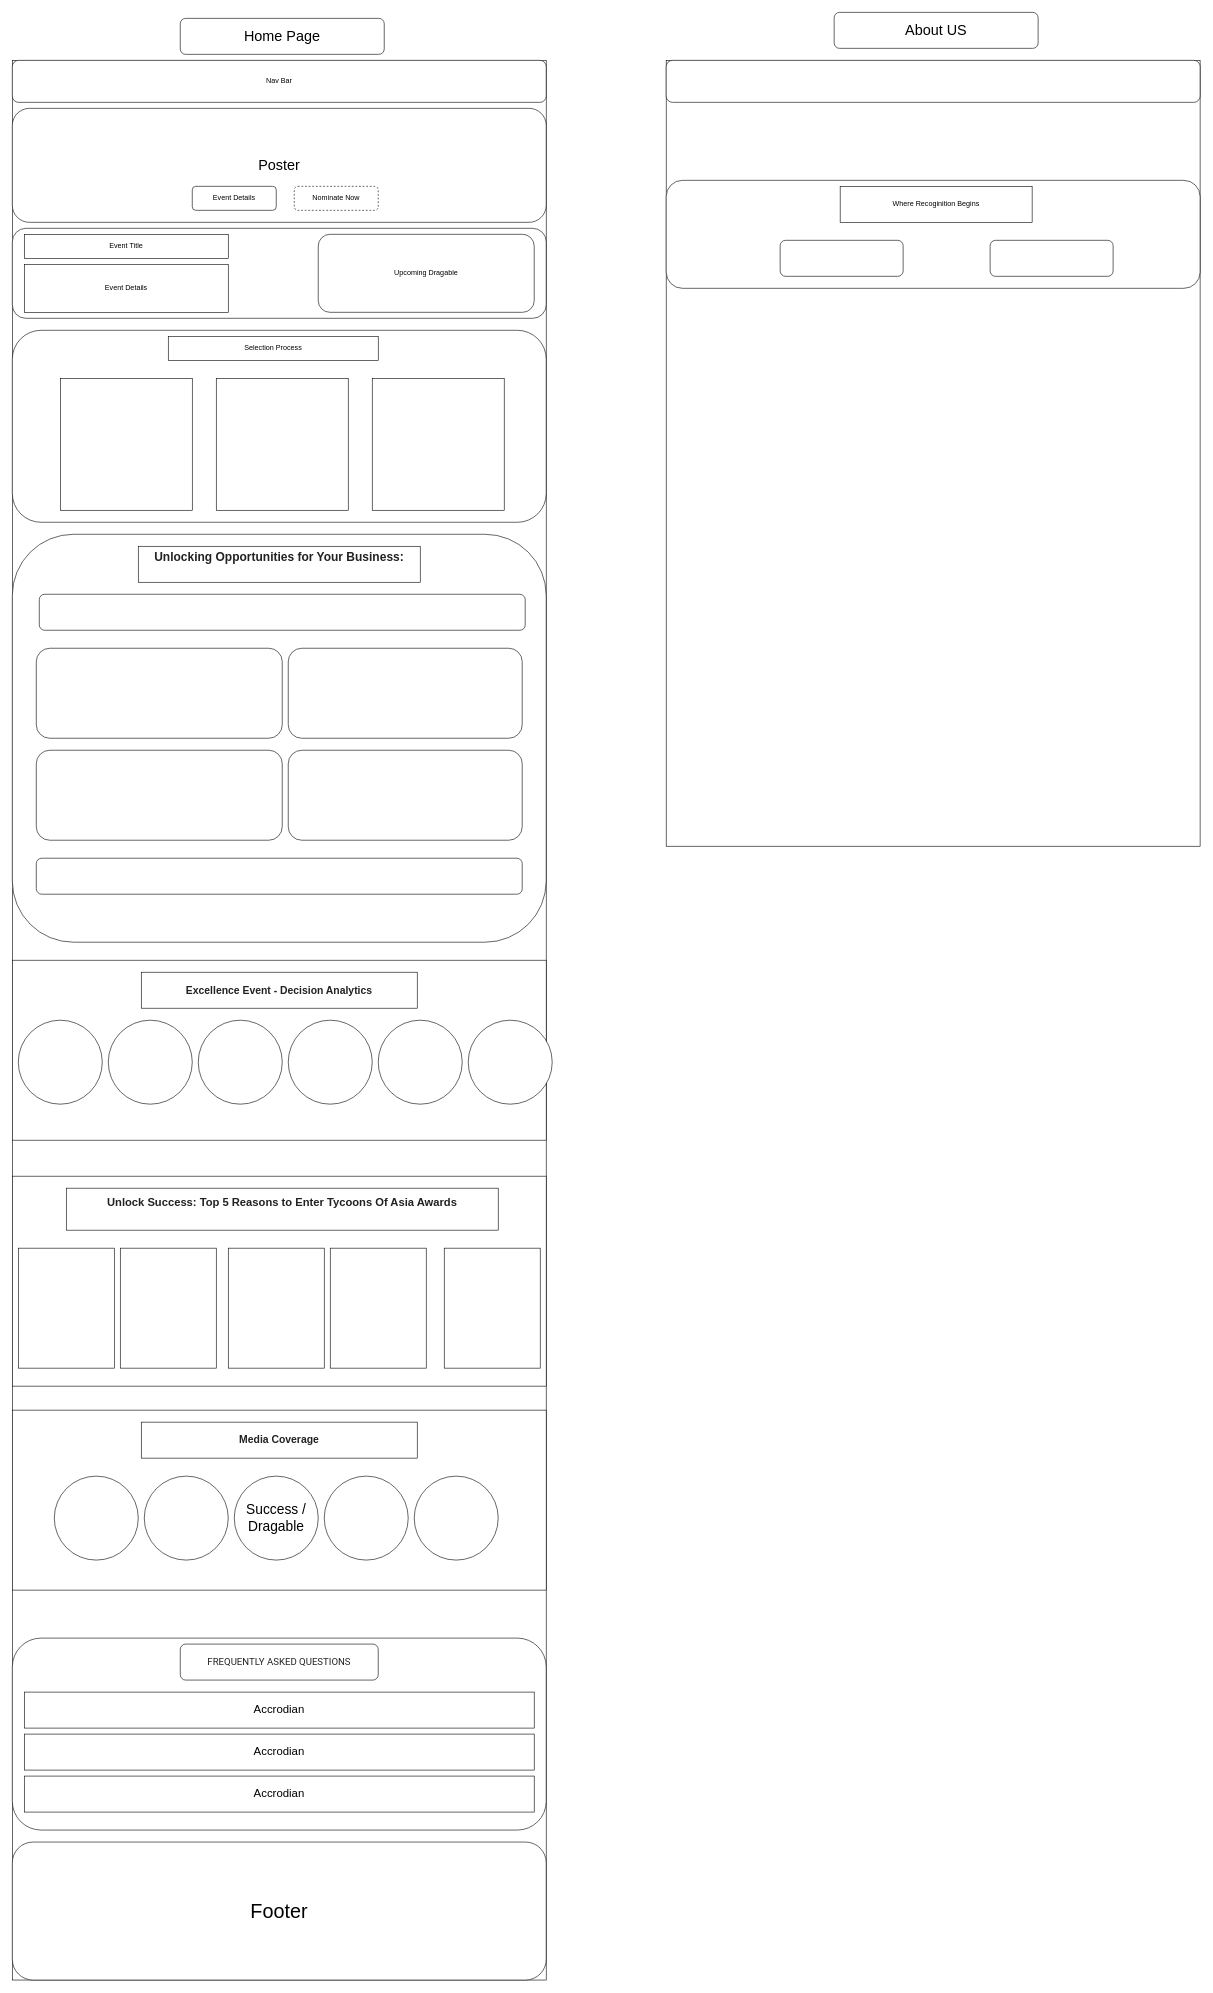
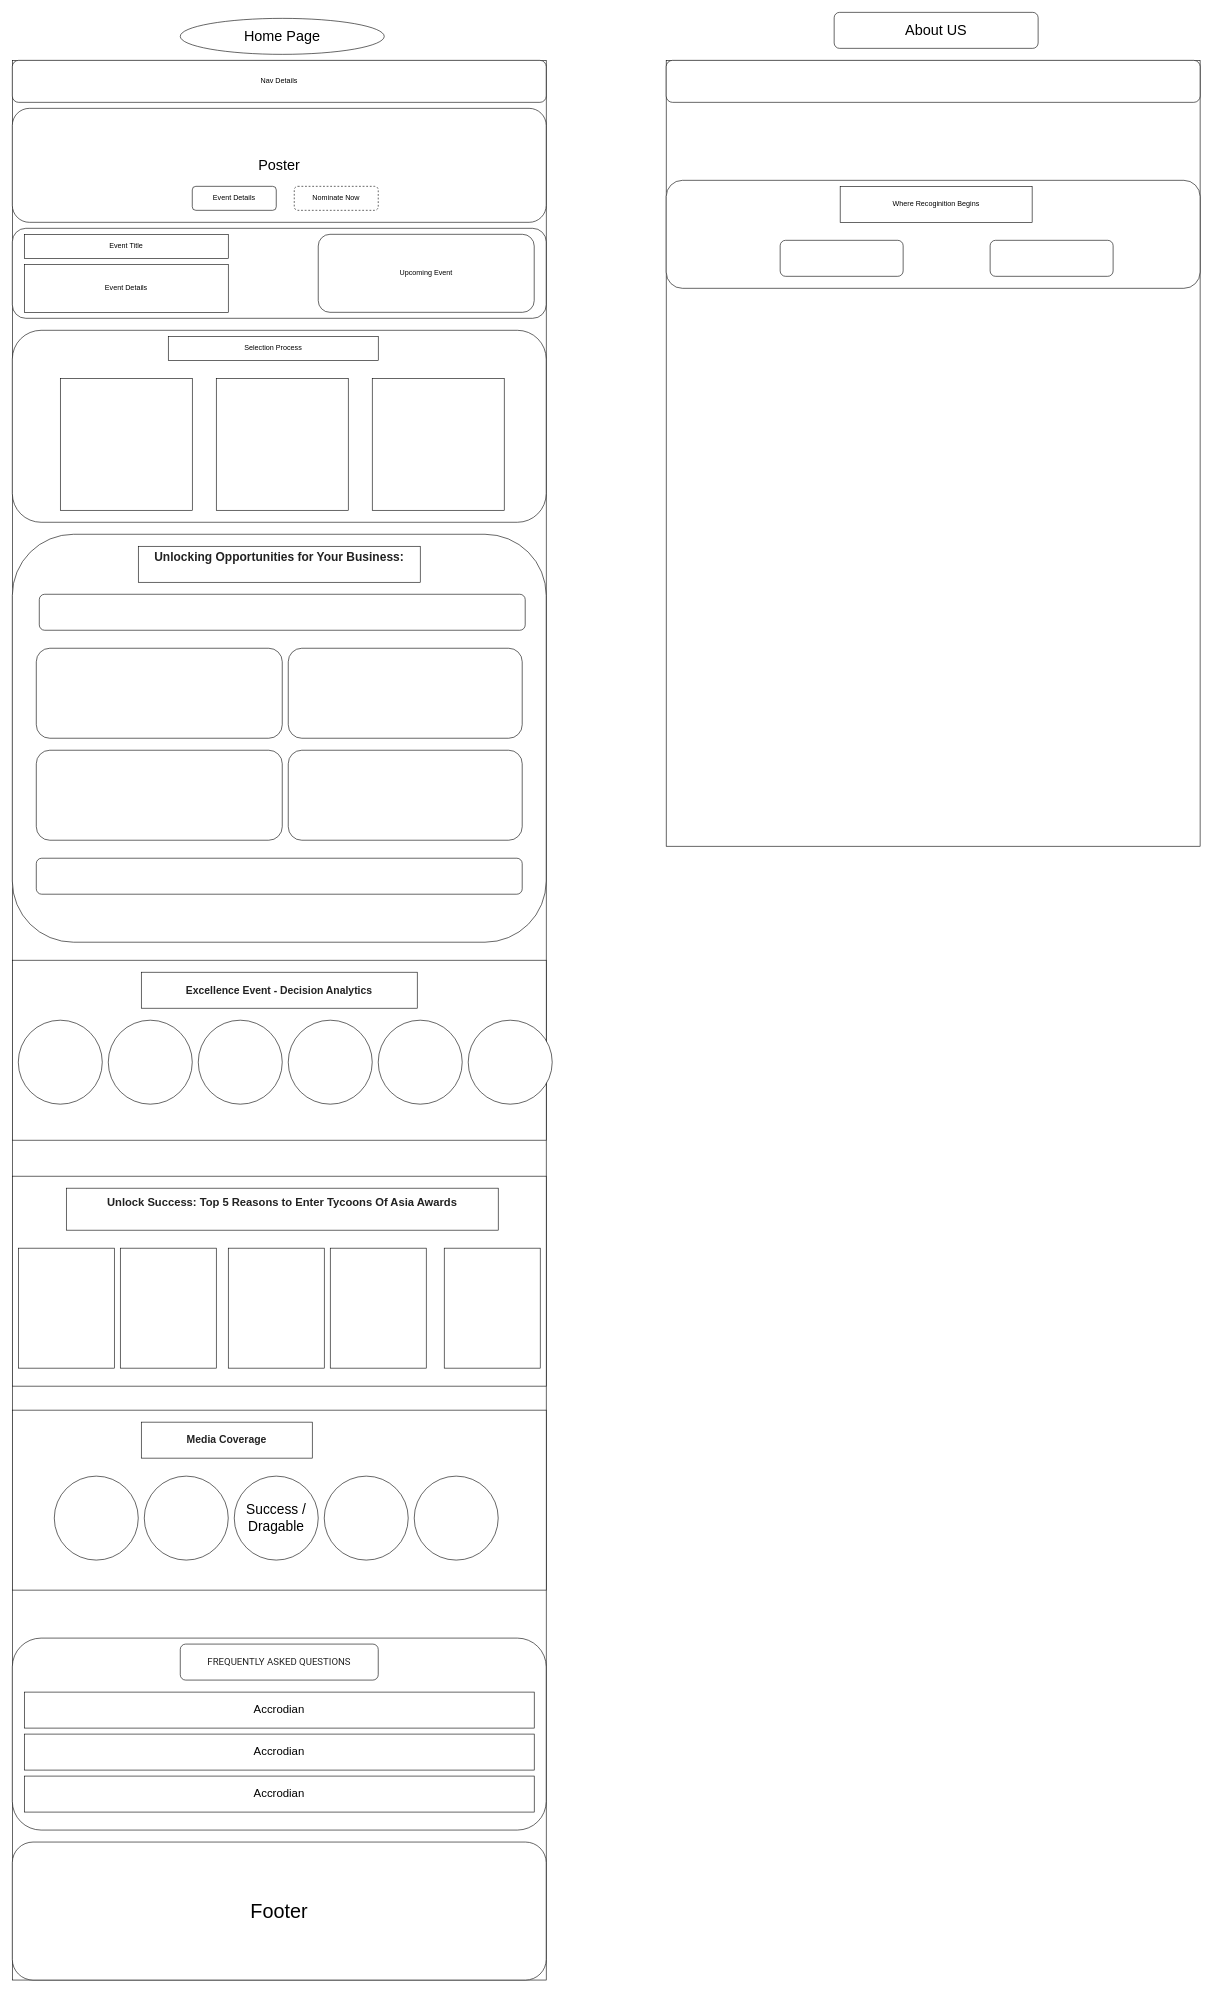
(282, 36) -> (282, 36)
(279, 81) -> (279, 81)
(426, 273) -> (426, 273)
(279, 1440) -> (227, 1440)
